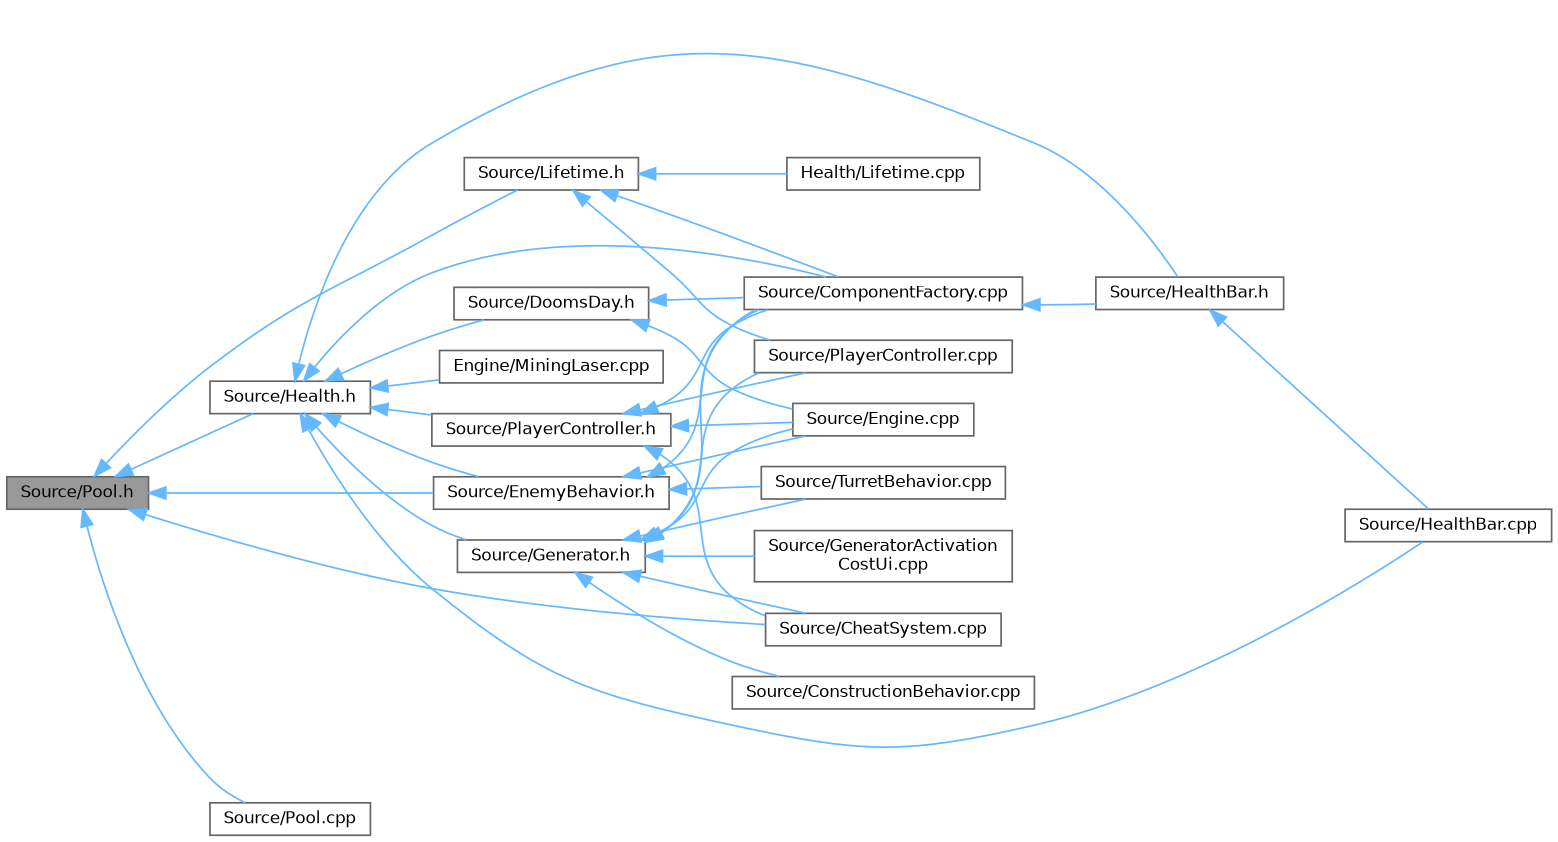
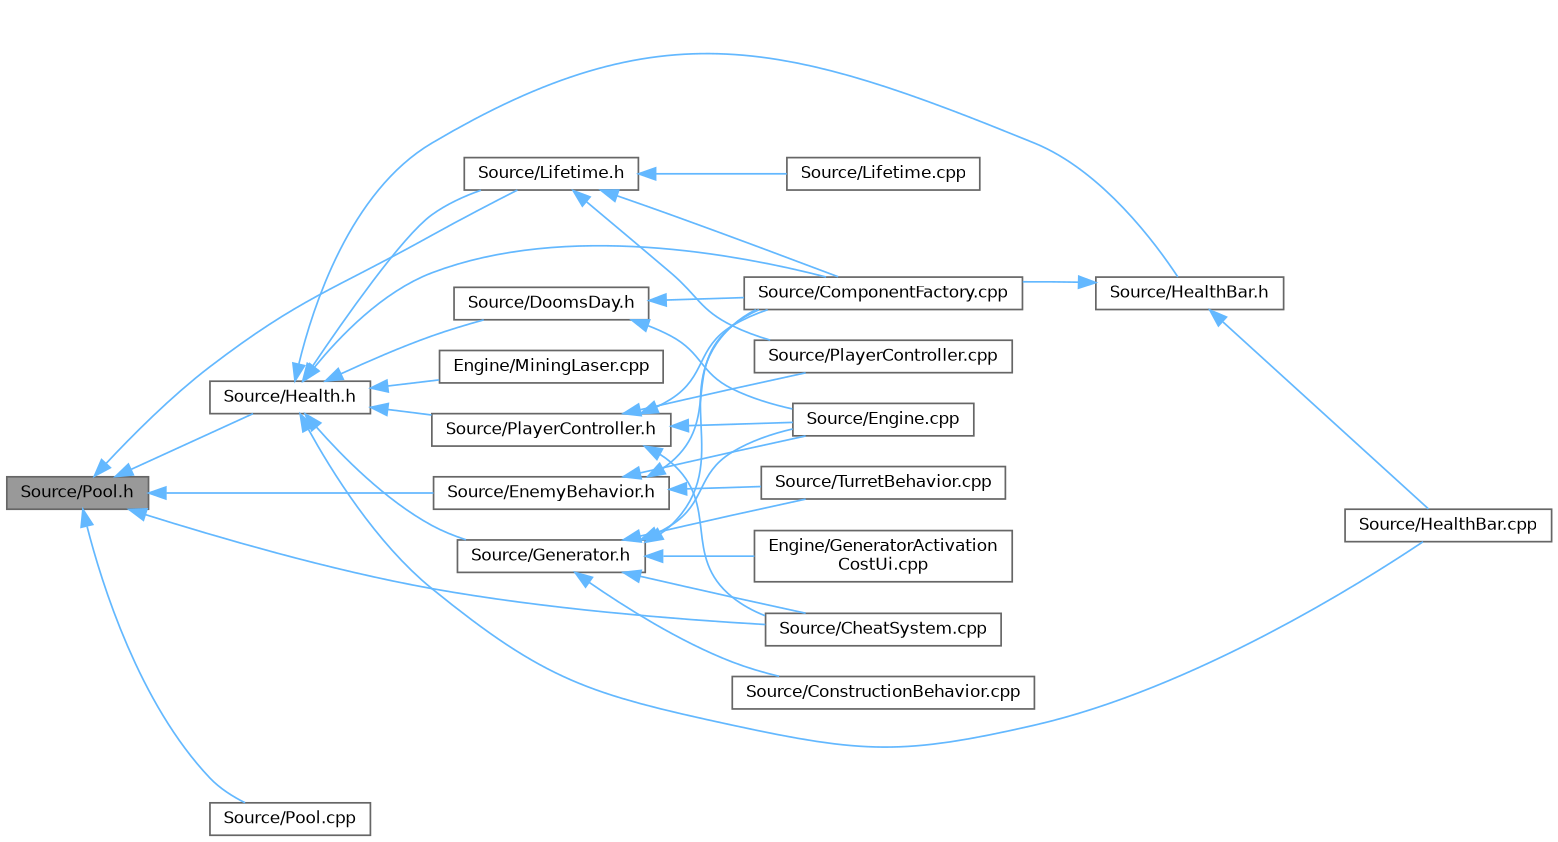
(883, 174) -> (883, 174)
(1068, 305) -> (1051, 282)
(712, 414) -> none
(407, 453) -> (374, 280)
(883, 556) -> (883, 556)
